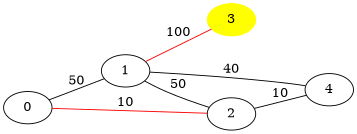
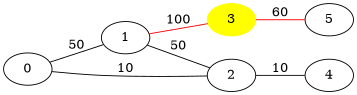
none -> (329, 20)
(228, 77) -> none
(130, 111) -> (129, 76)
